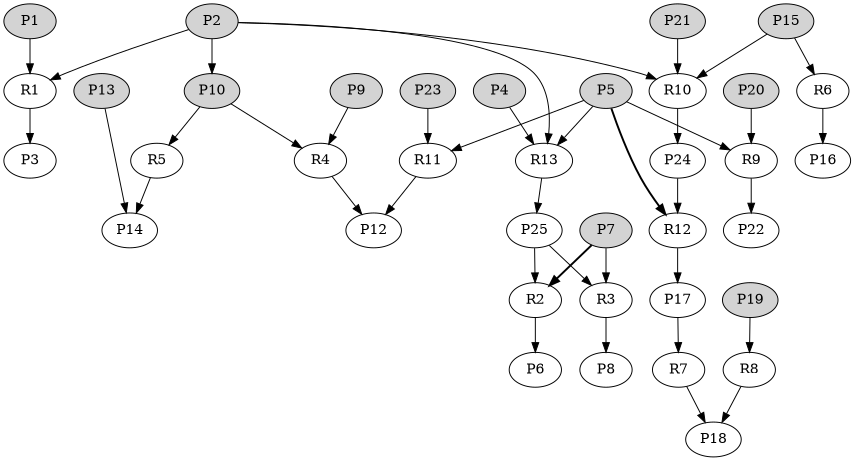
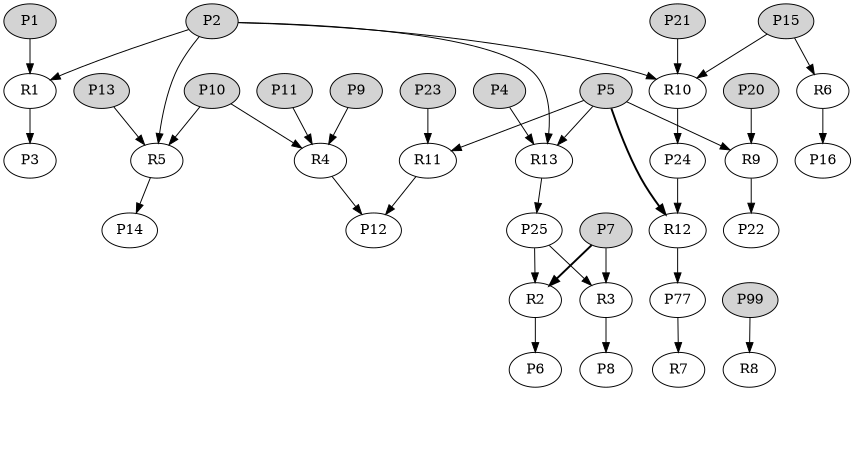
(212, 51) -> (172, 82)
none -> (285, 91)
(115, 156) -> (126, 122)
(678, 300) -> (678, 300)
(750, 300) -> (750, 300)
(713, 439) -> none
